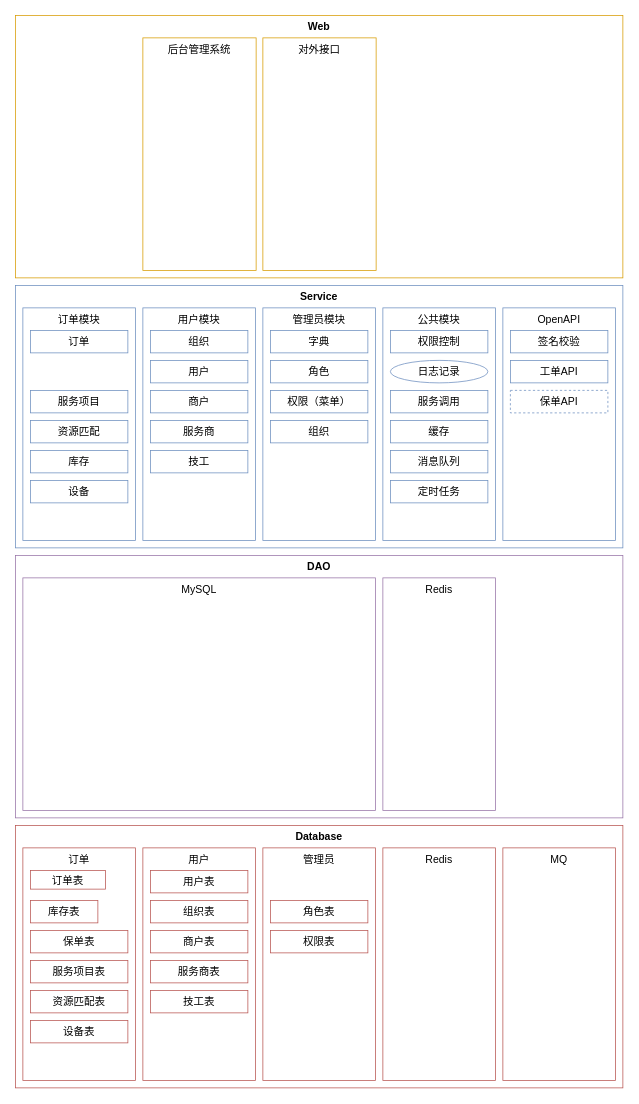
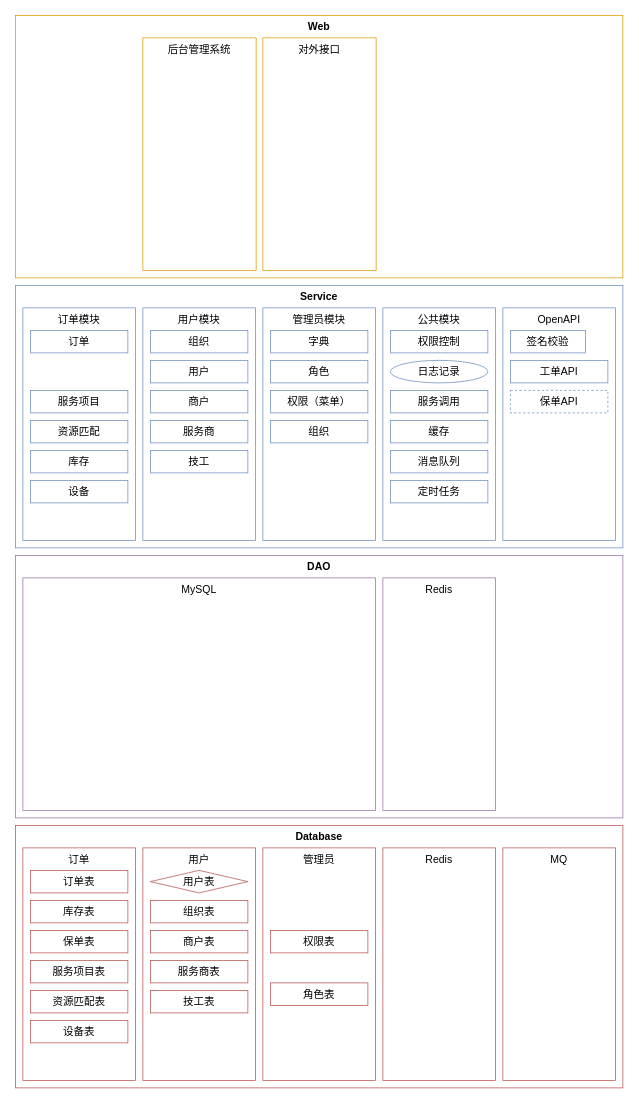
(559, 342) -> (548, 342)
(68, 880) -> (79, 882)
(199, 882) -> (199, 882)
(64, 912) -> (79, 912)
(319, 912) -> (319, 994)
